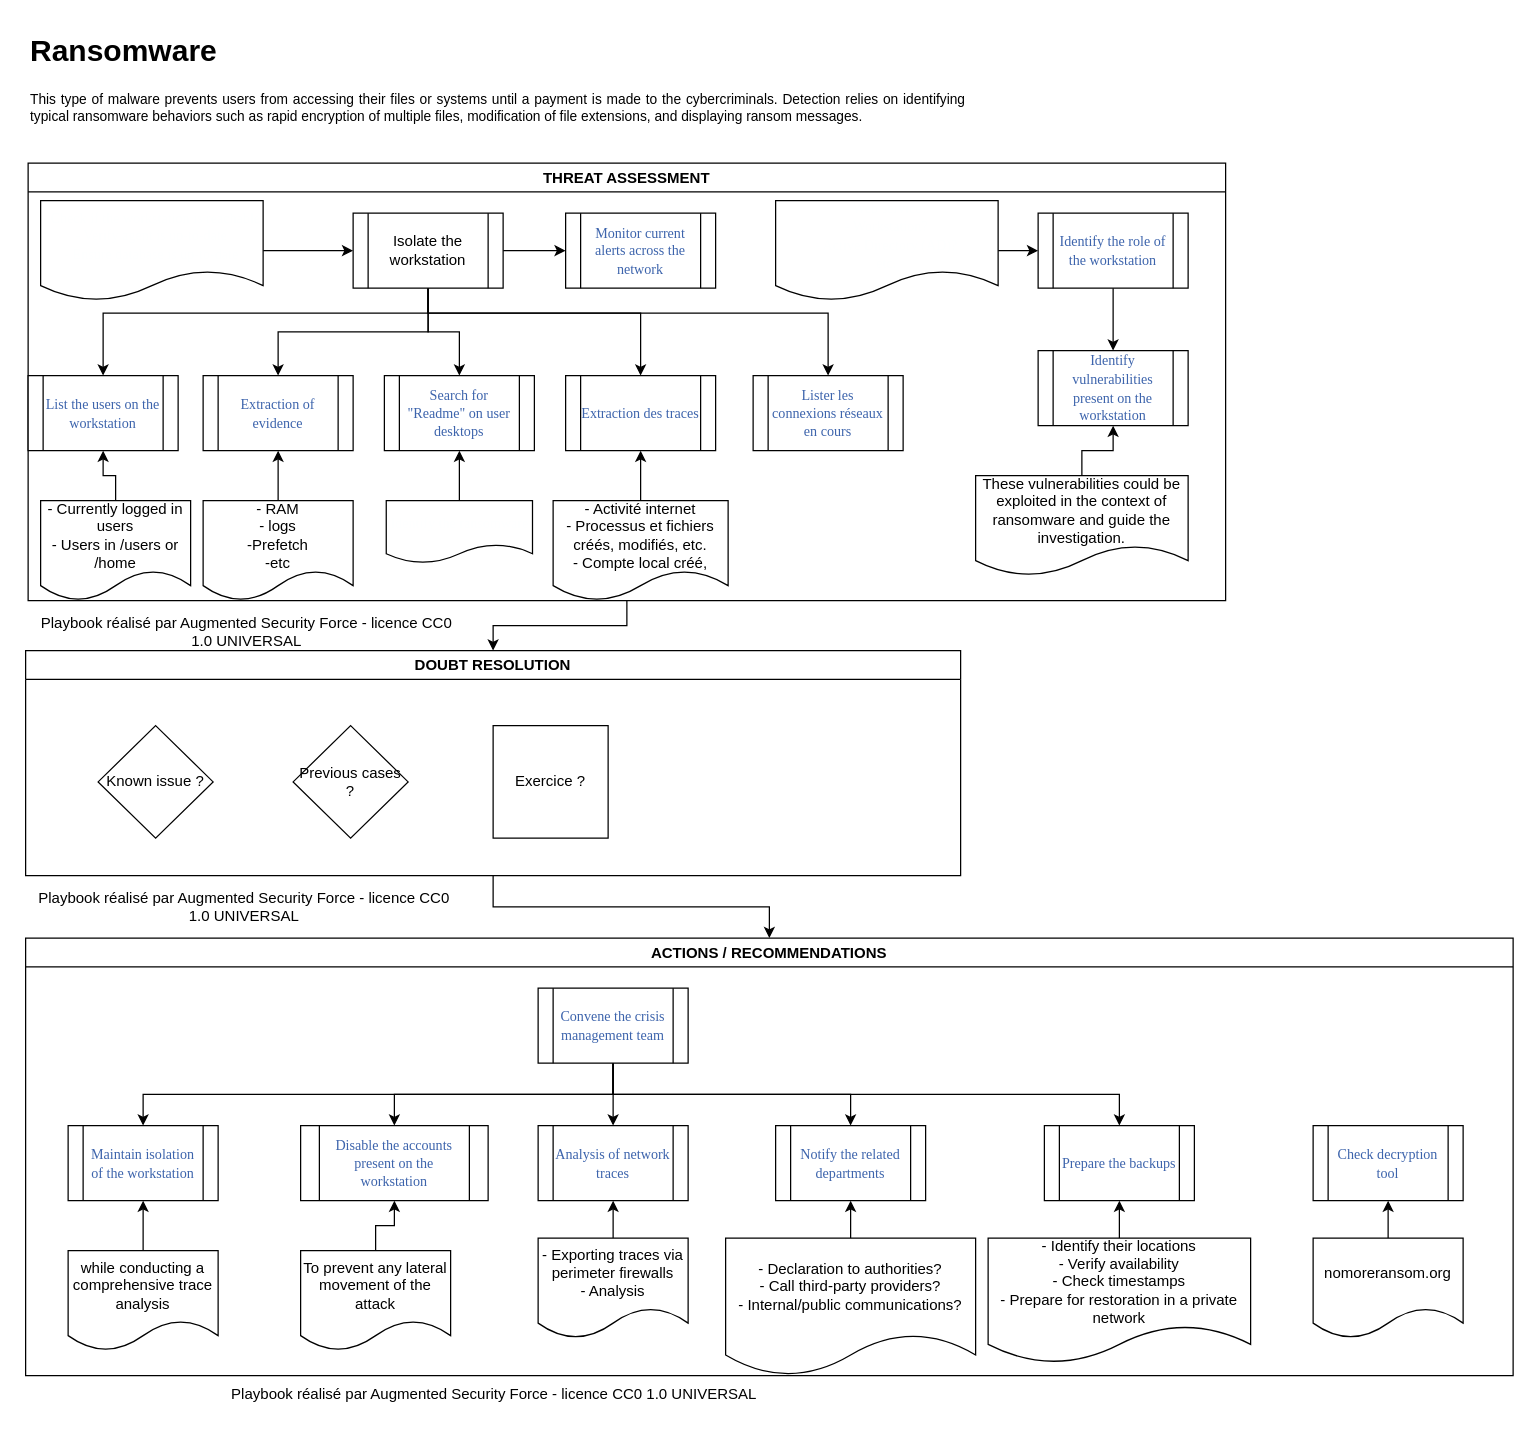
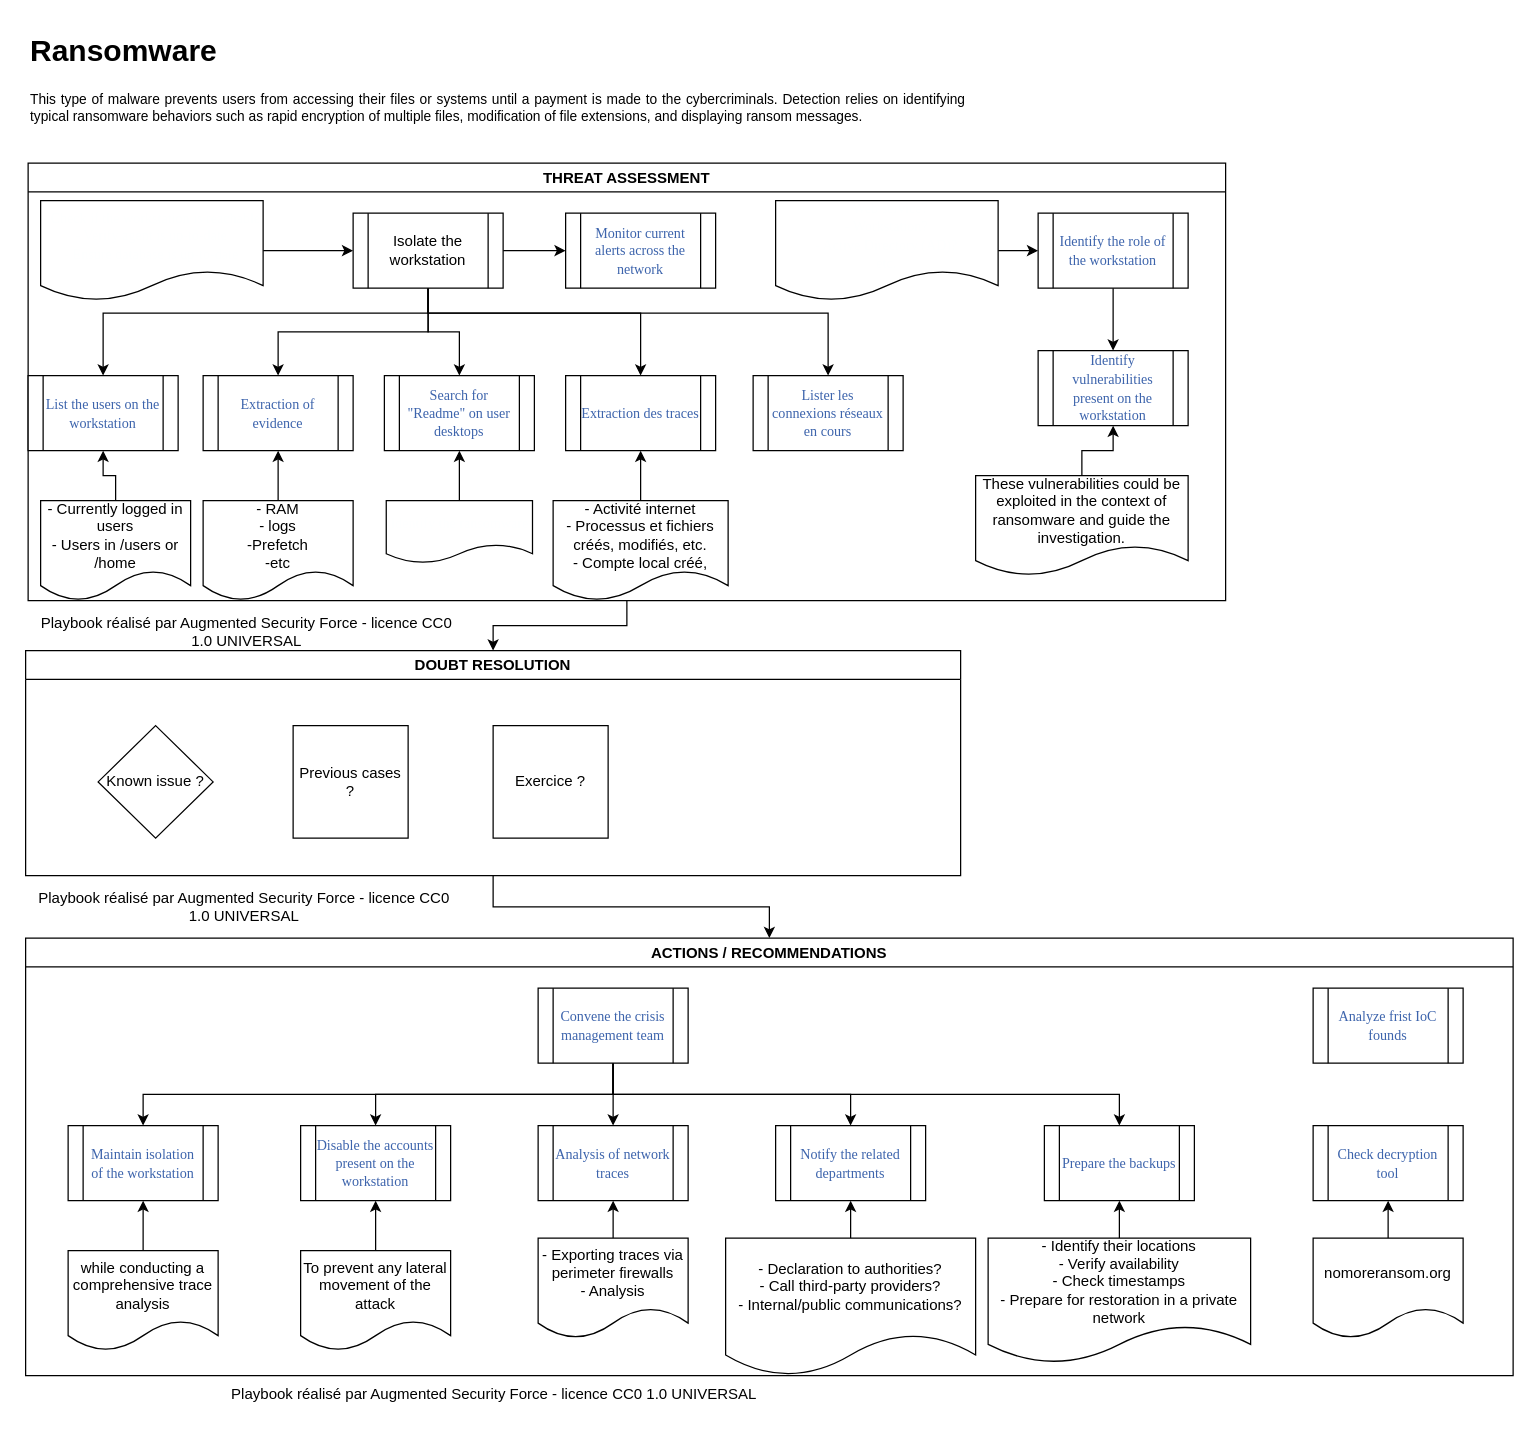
(351, 782) -> (351, 782)
none -> (1388, 1026)
(394, 1163) -> (376, 1163)
